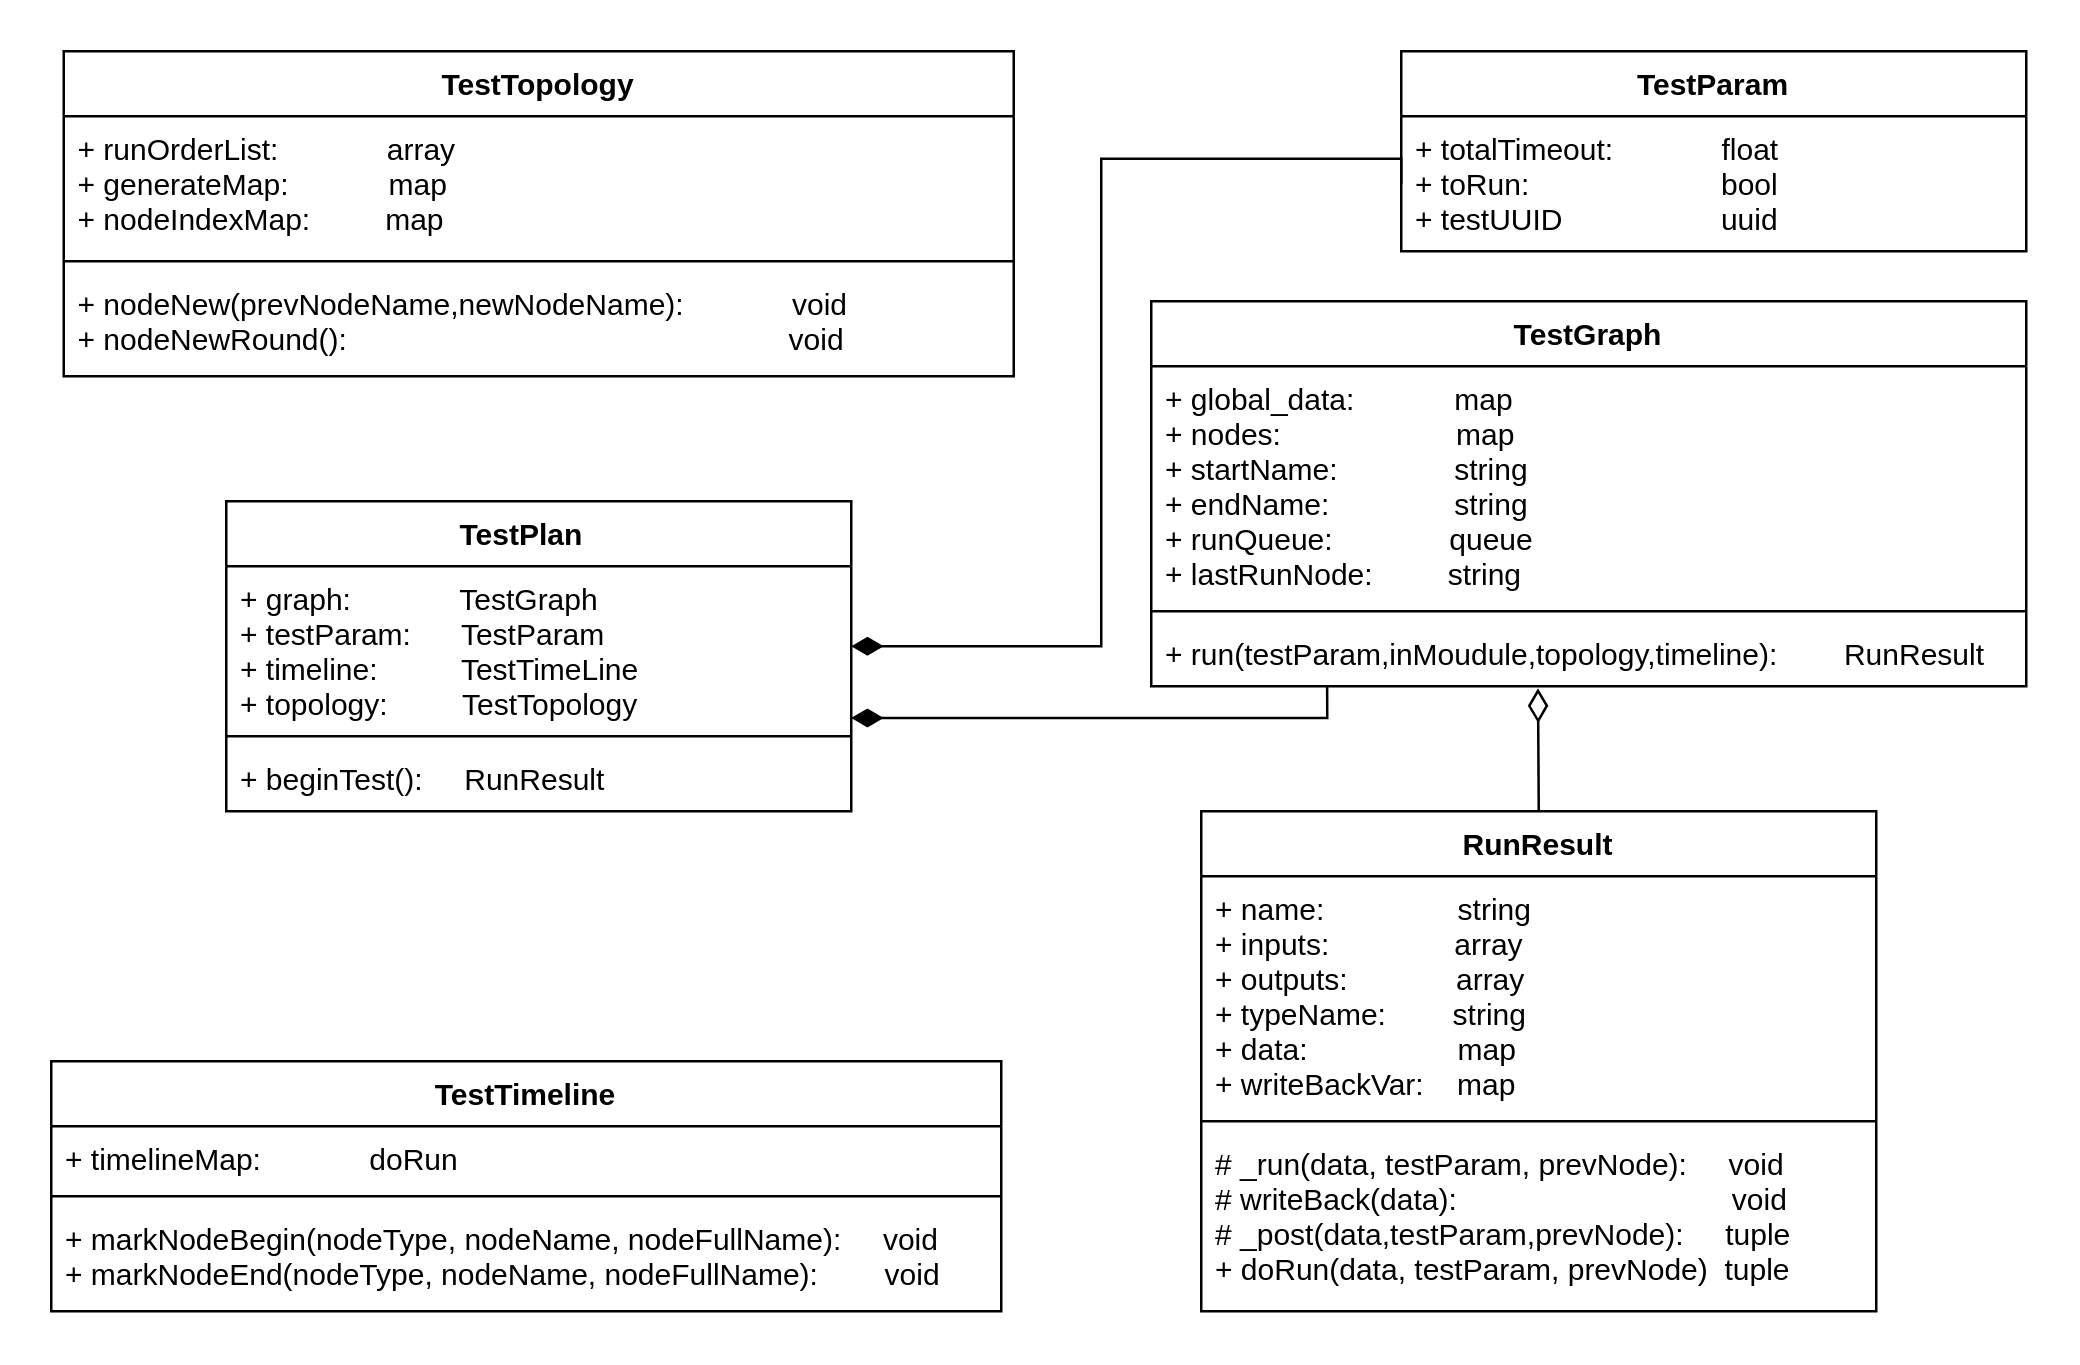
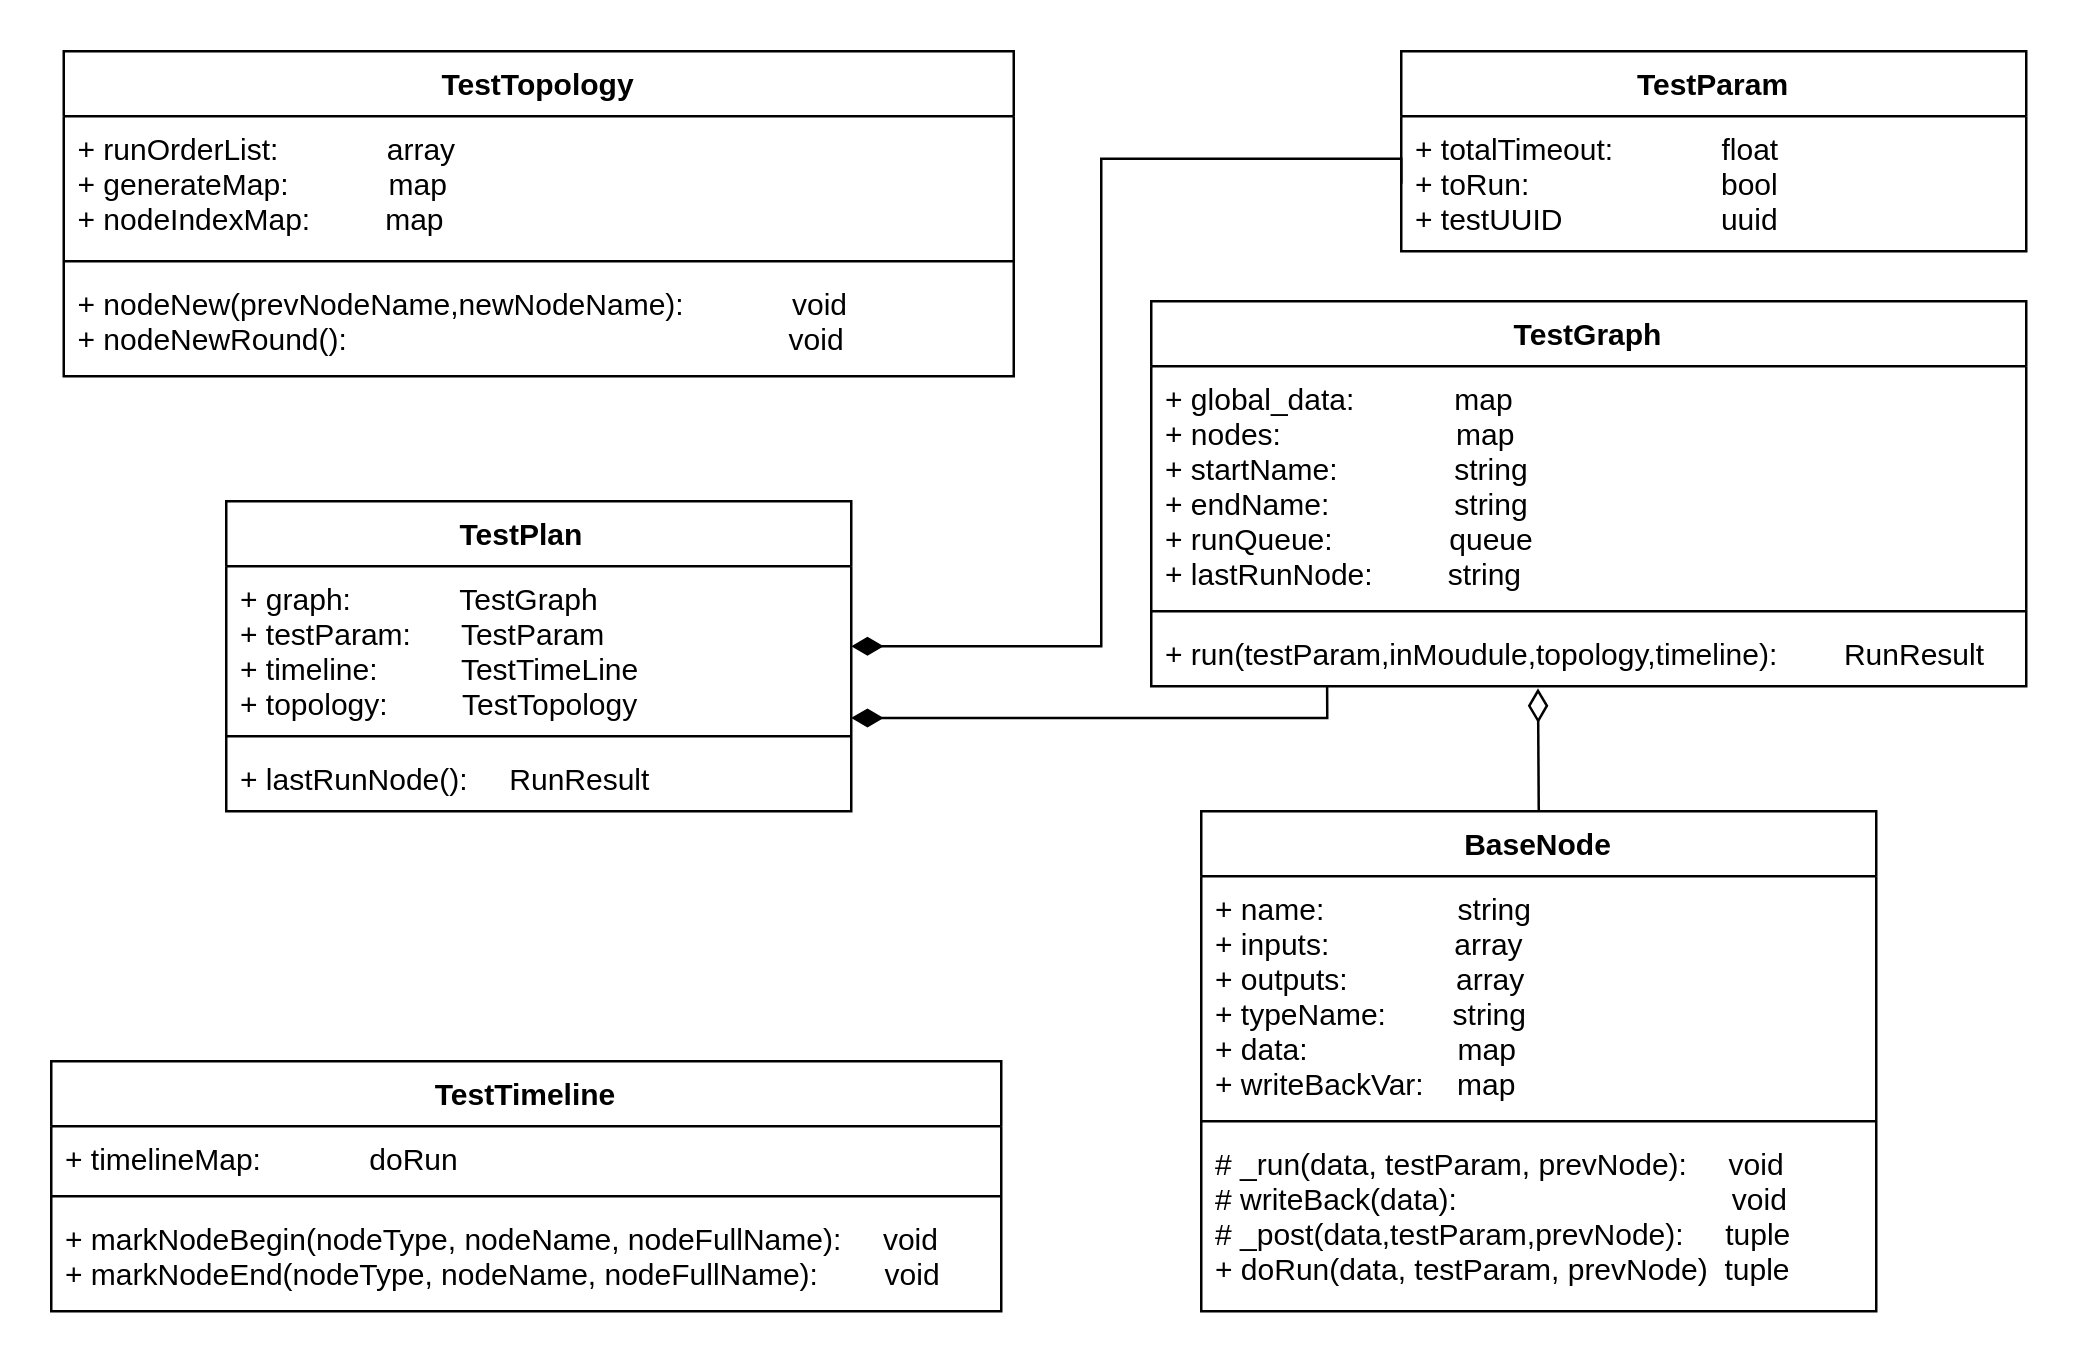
(452, 780) -> (469, 780)
(1538, 845) -> (1538, 845)
